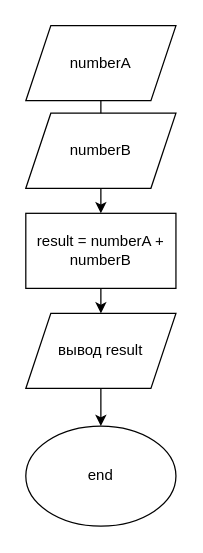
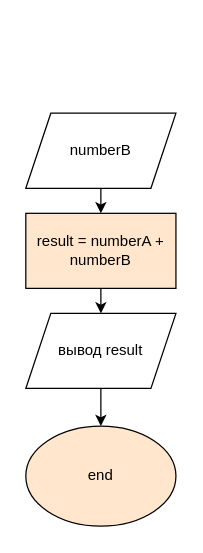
(101, 63) -> none
(101, 107) -> none
(101, 251) -> (101, 251)
(101, 476) -> (101, 476)
